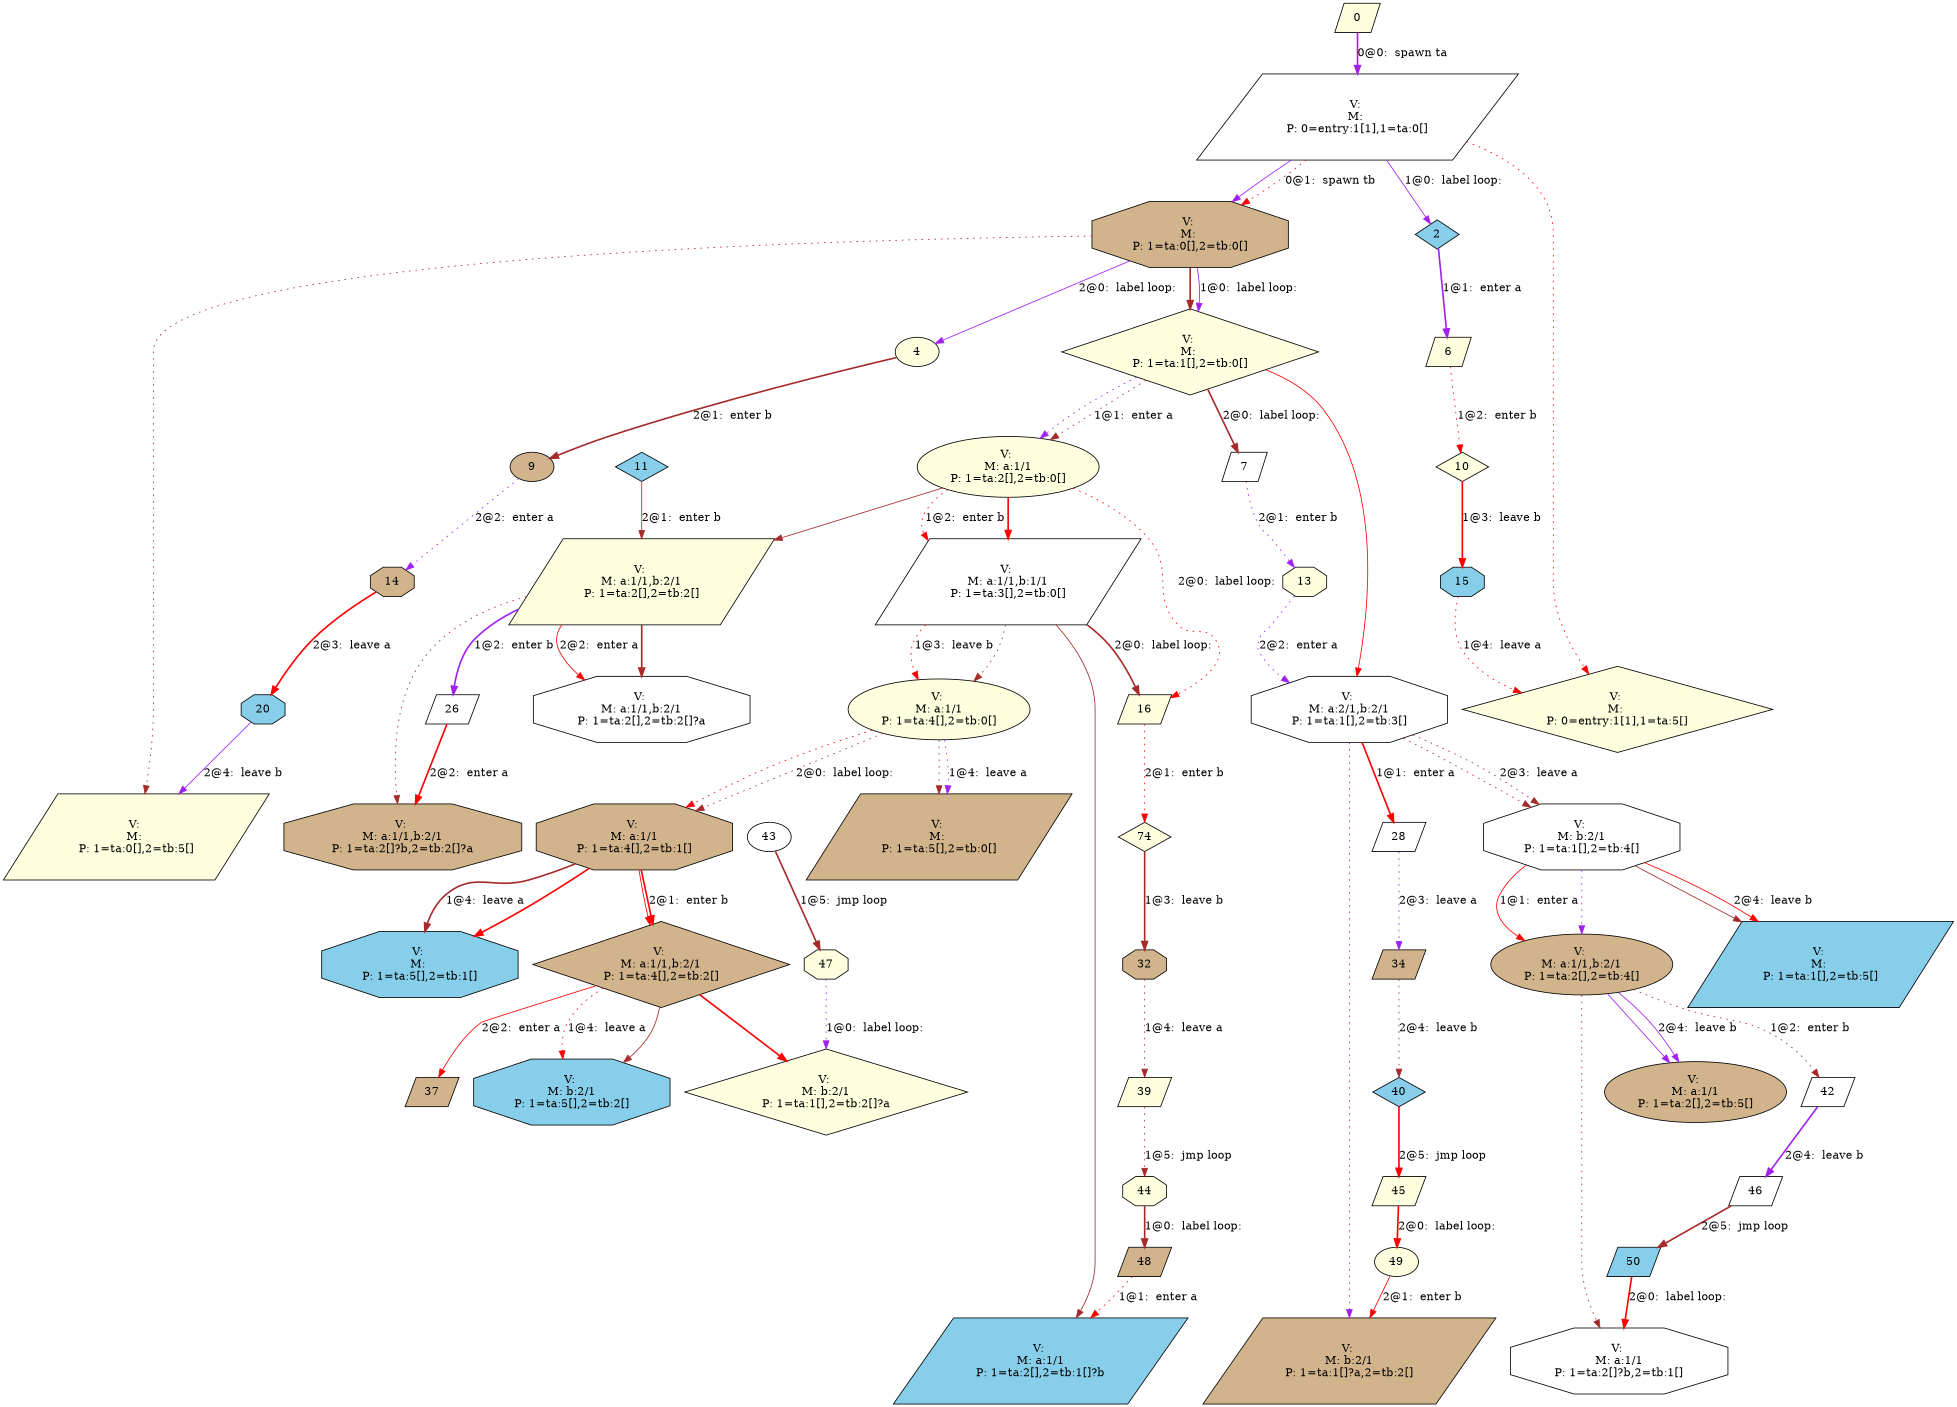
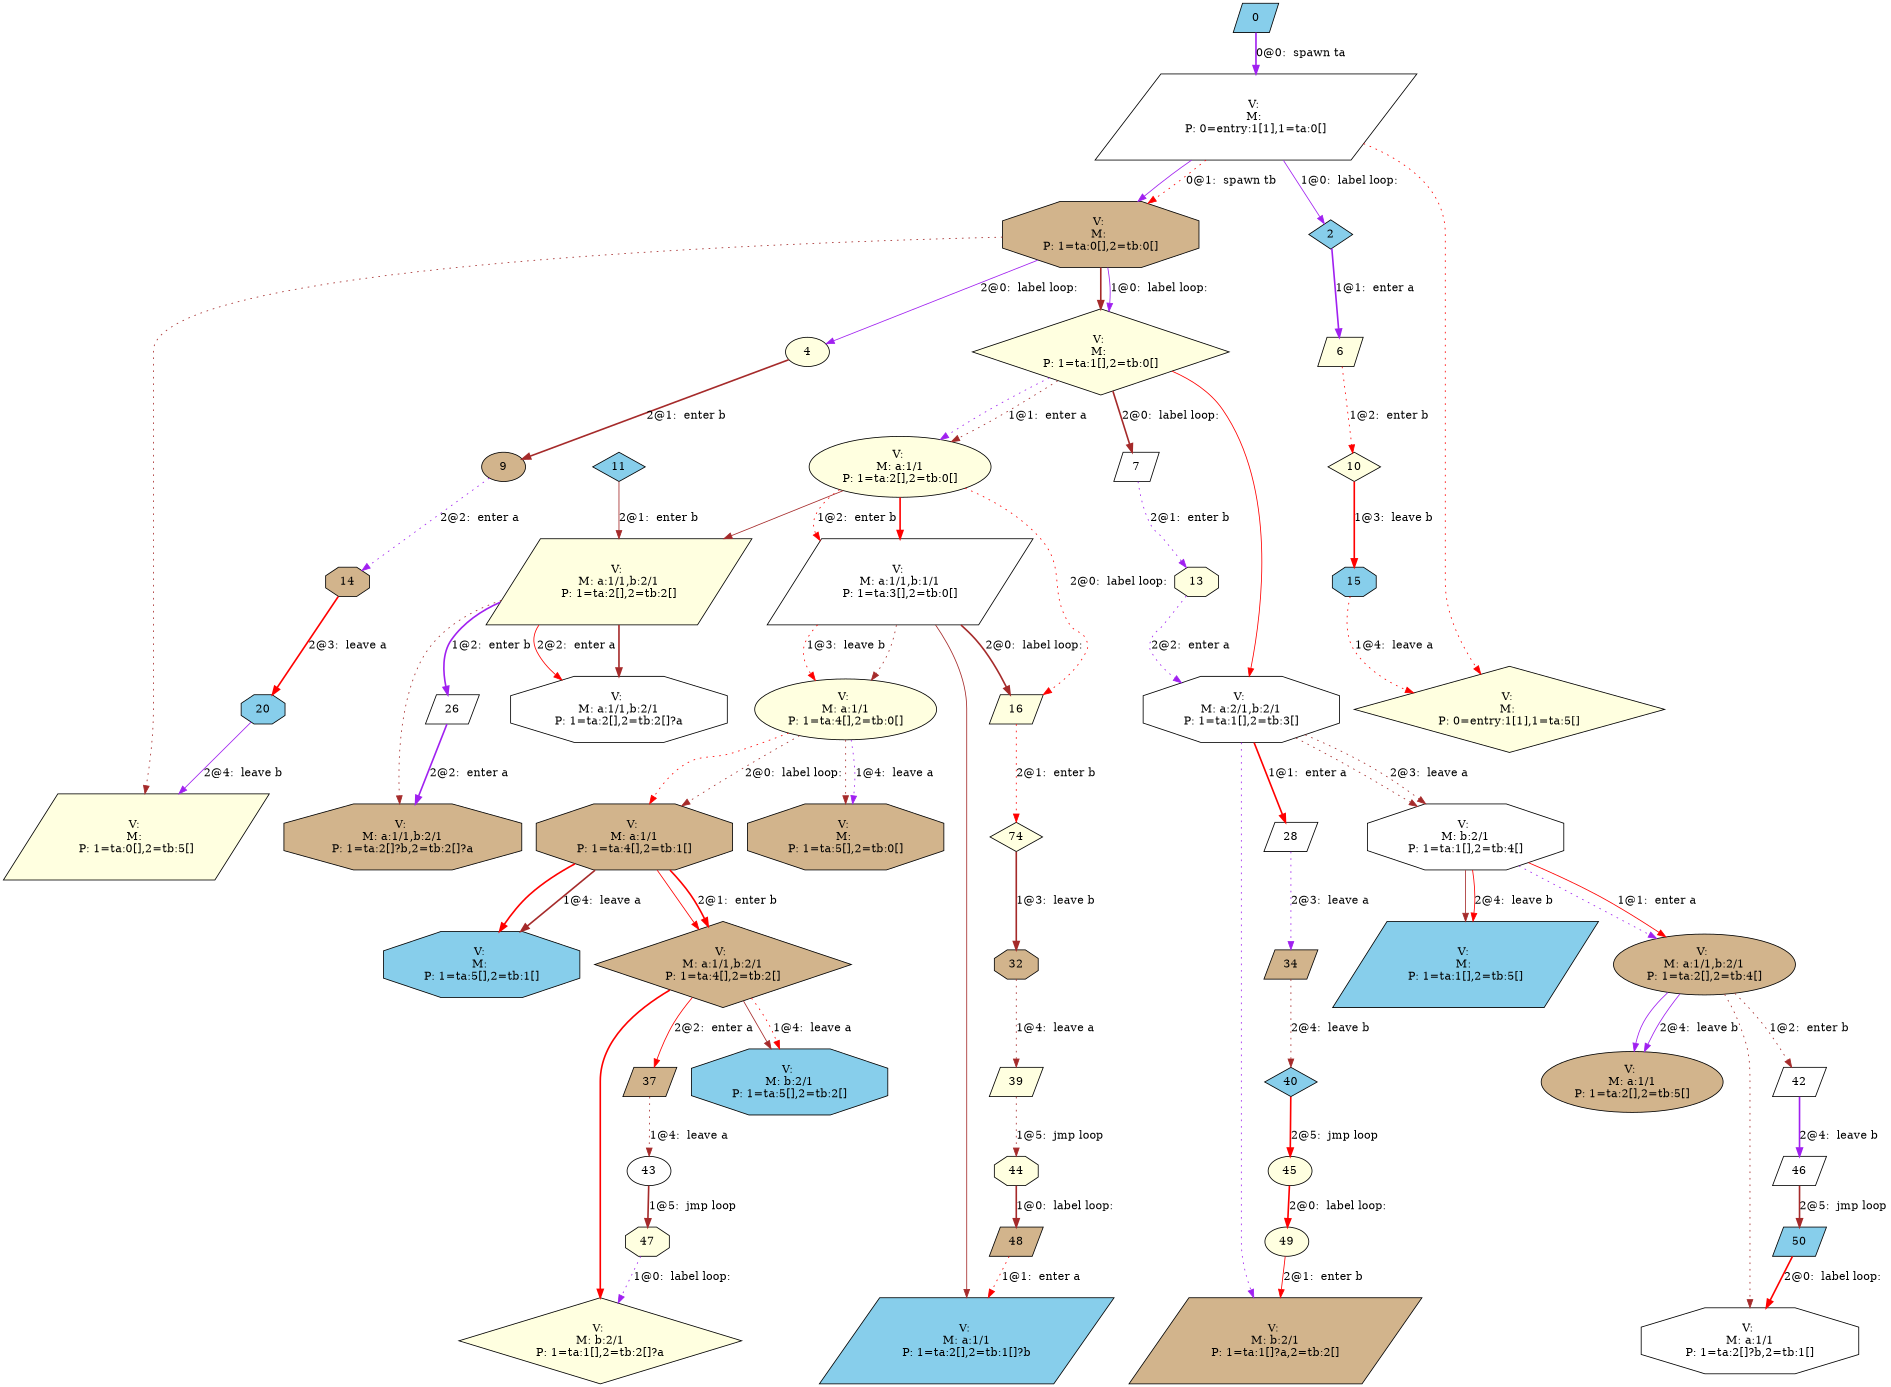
(1358, 18) -> (1256, 18)
(433, 760) -> (433, 760)
(939, 837) -> (846, 837)
none -> (649, 1122)
(1399, 1191) -> (1290, 1171)
